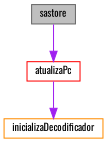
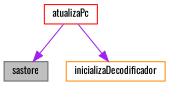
(54, 38) -> (52, 39)
